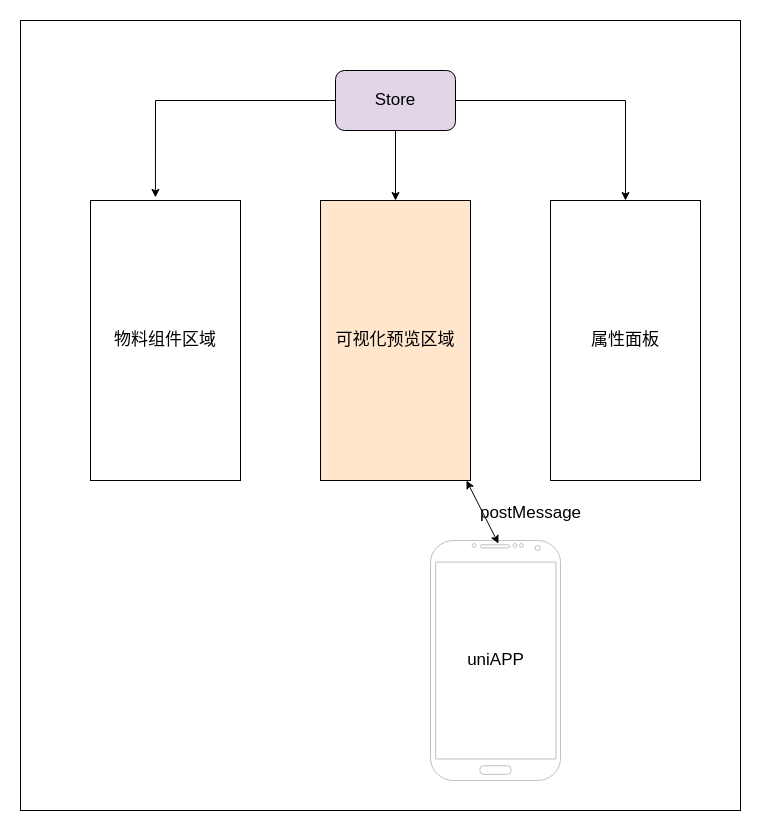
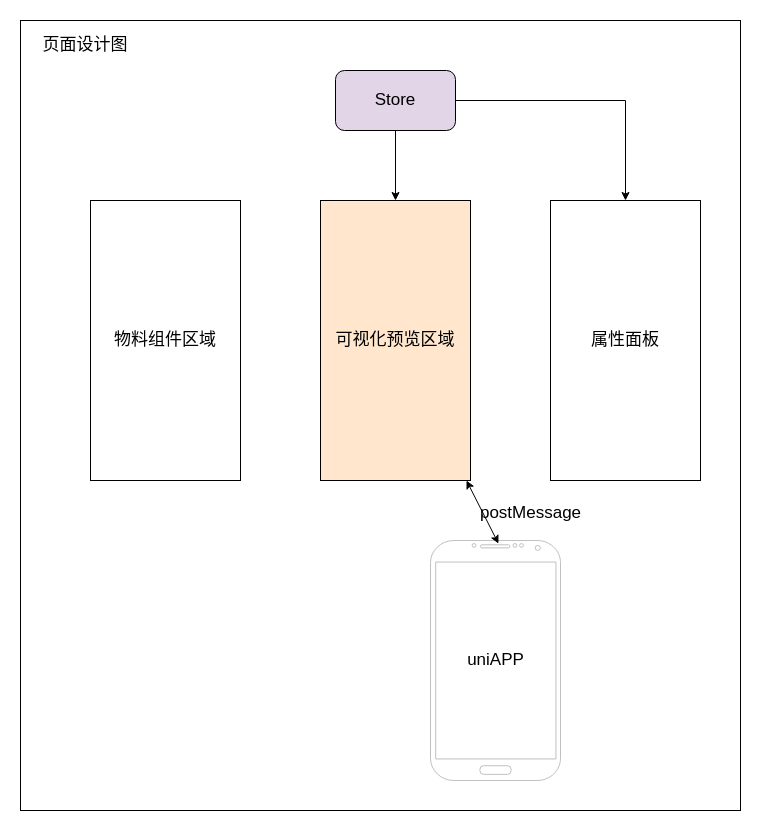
none -> (86, 46)
(201, 101) -> none
